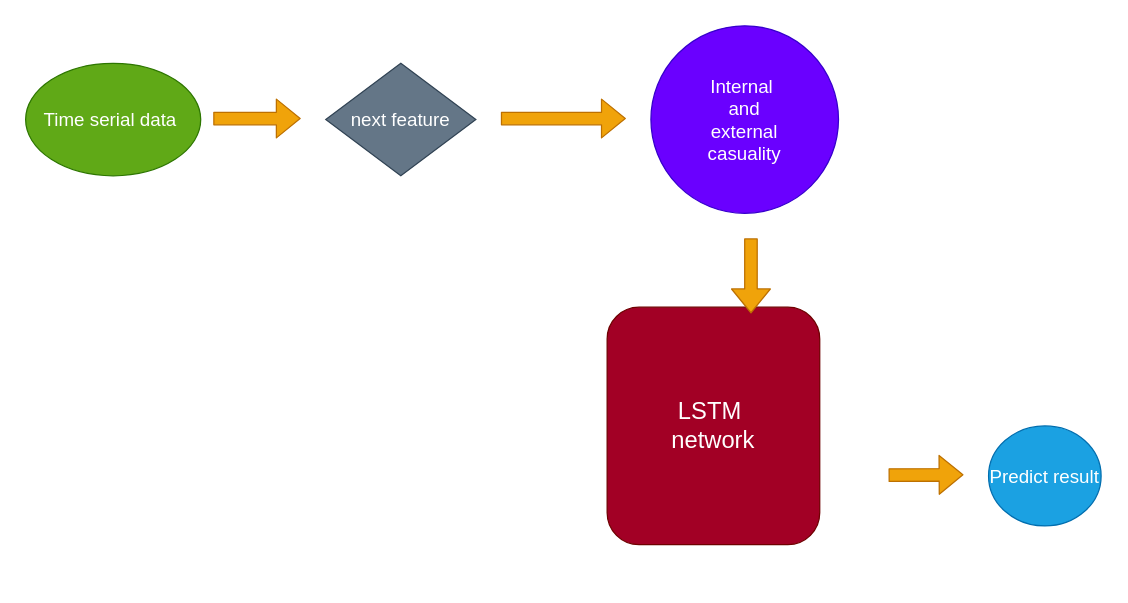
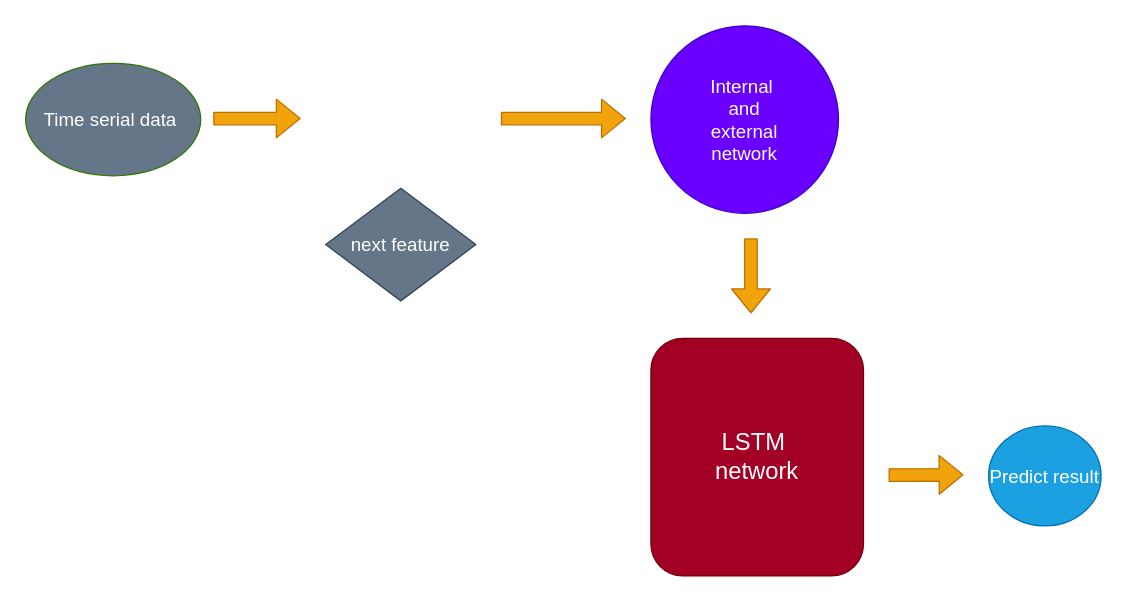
(113, 119) -> (113, 119)
(401, 119) -> (401, 244)
(744, 119) -> (744, 119)
(713, 426) -> (757, 457)
